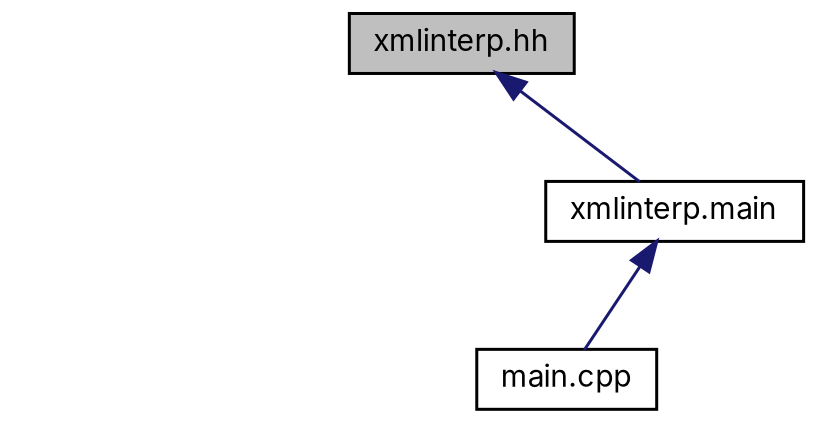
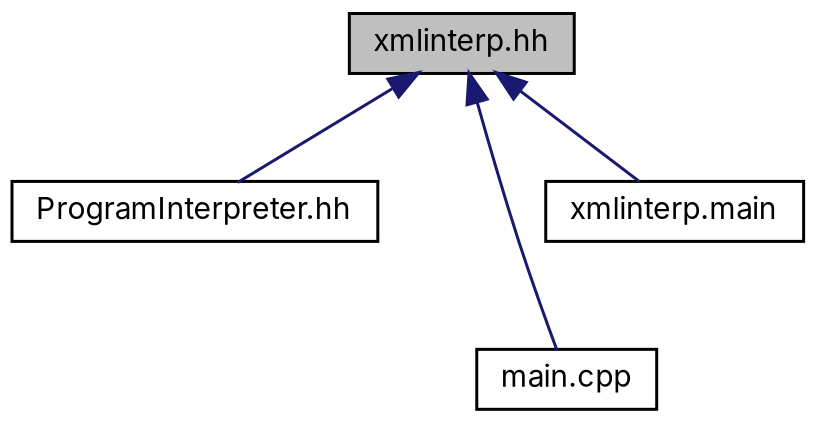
none -> (195, 211)
(612, 308) -> (514, 227)
